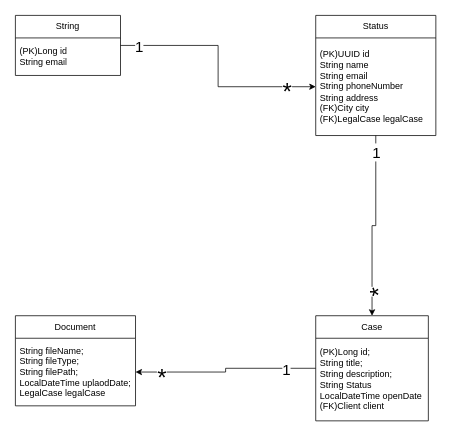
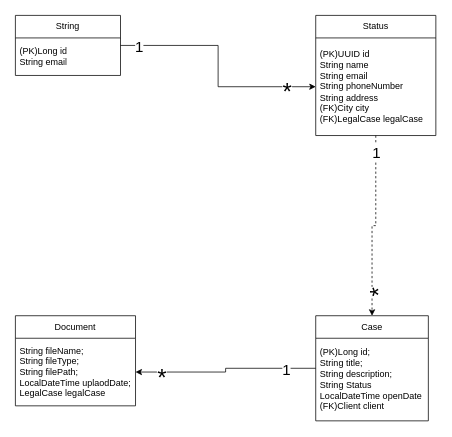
(375, 225) -> (375, 225)
